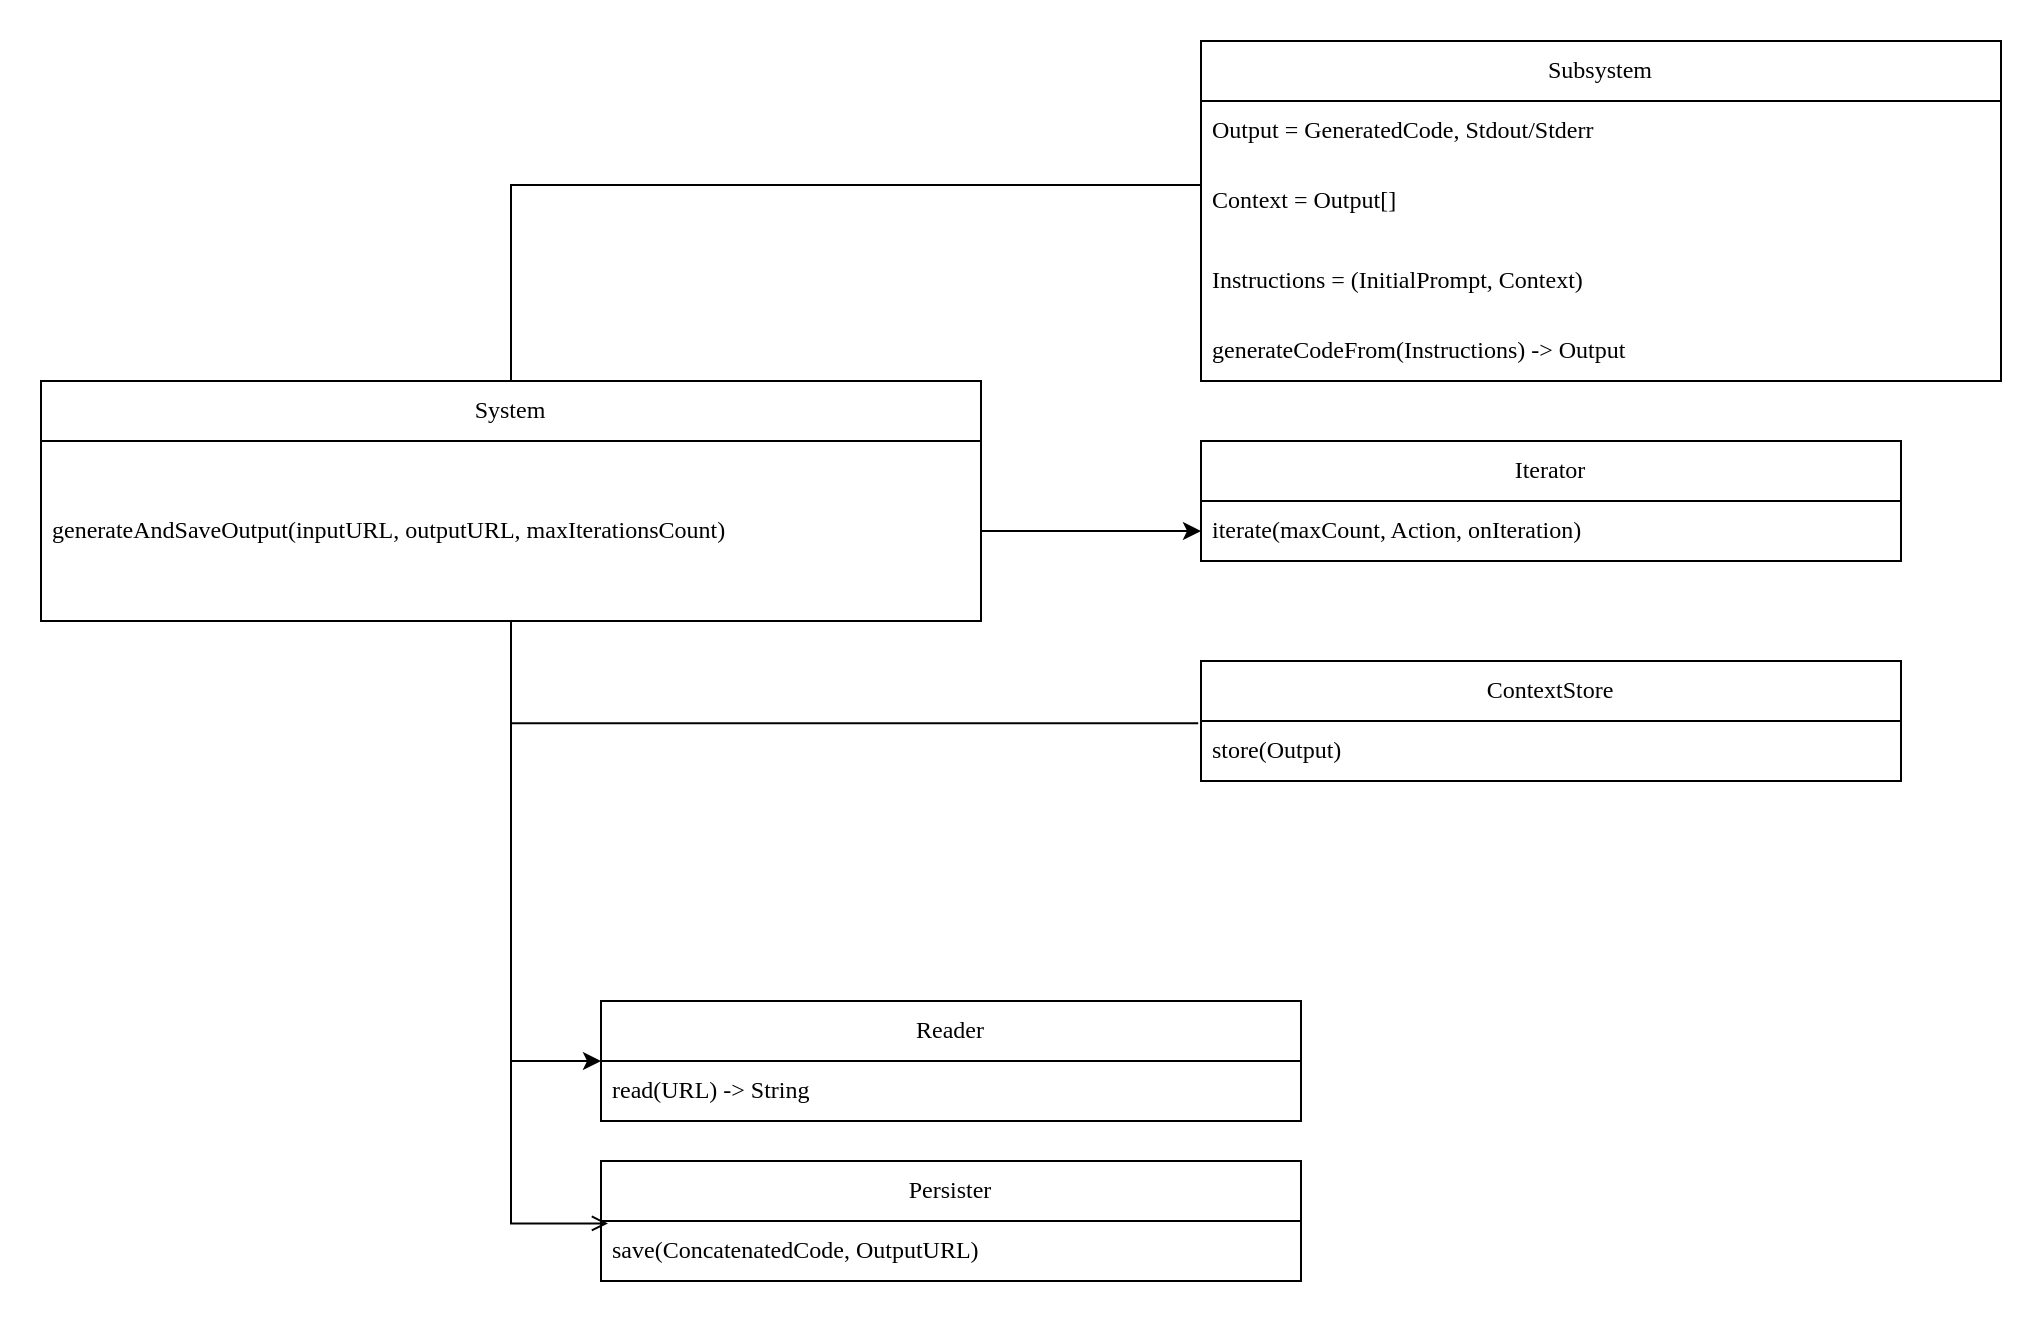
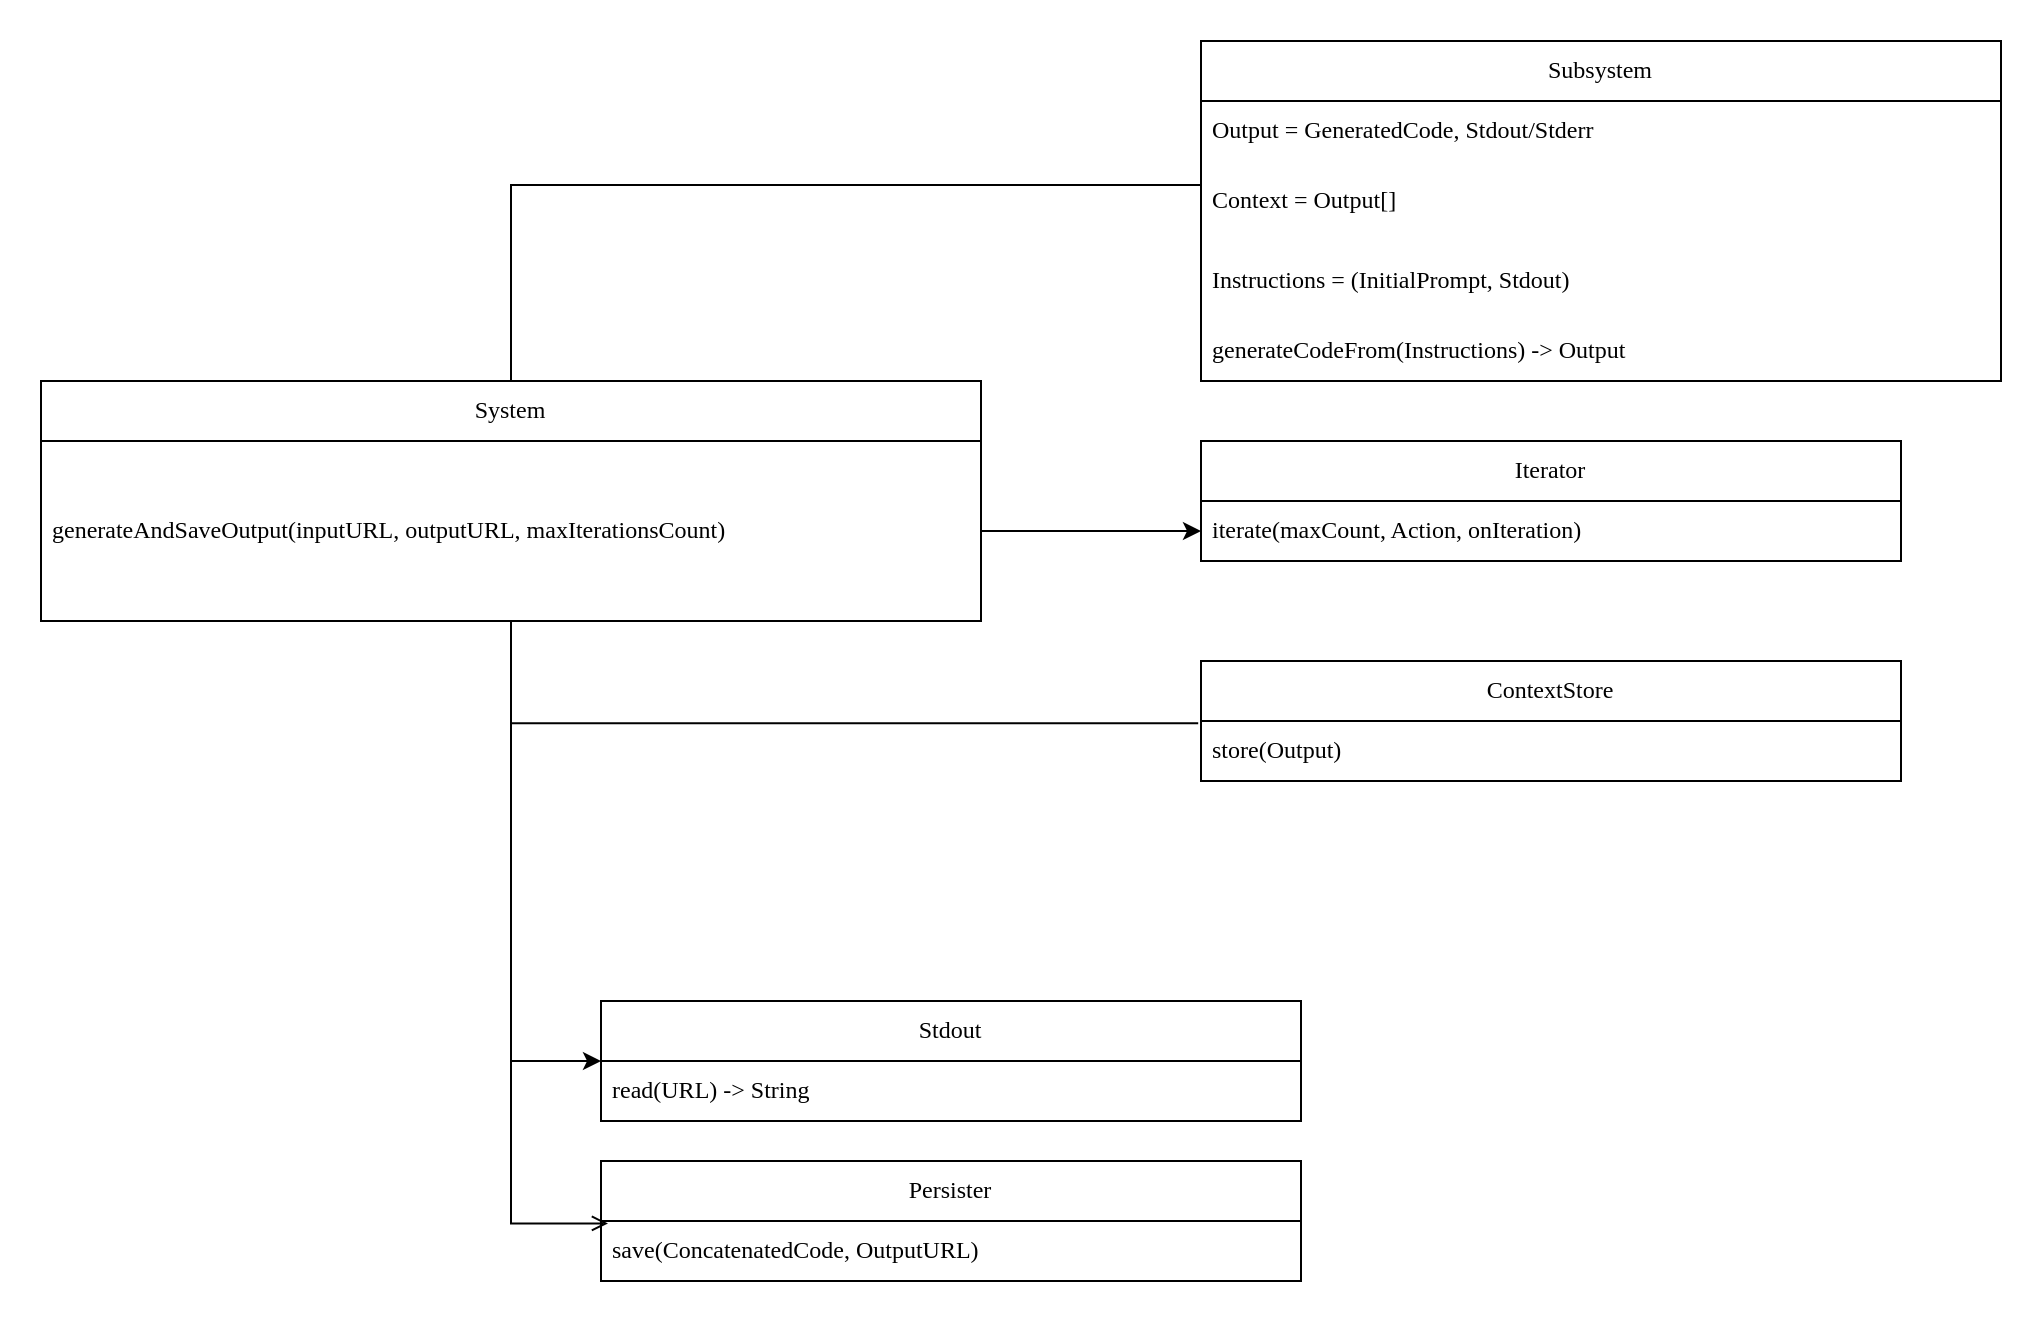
(1450, 281) -> (1443, 281)
(951, 1031) -> (951, 1031)
